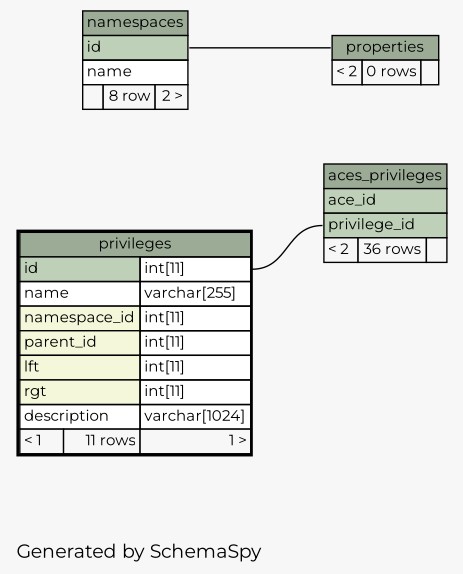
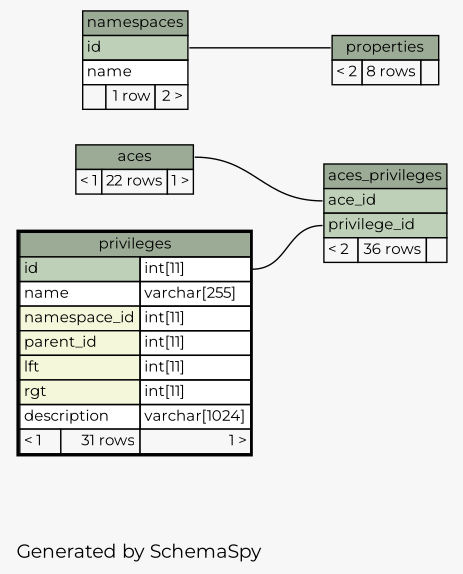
(392, 72) -> (392, 72)
(130, 96) -> (132, 96)
none -> (135, 169)
(111, 441) -> (109, 441)
